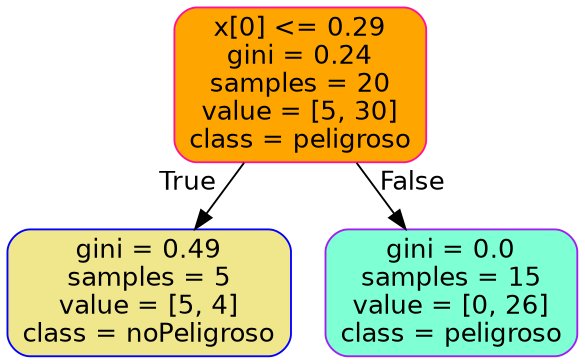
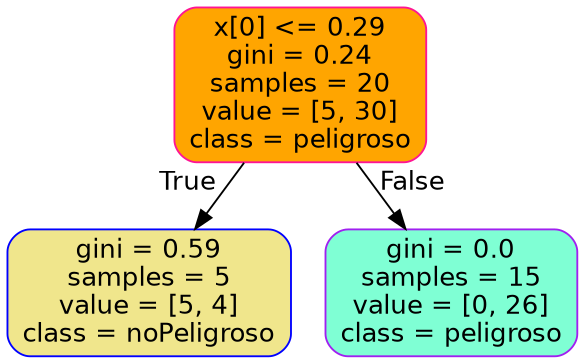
(149, 293) -> (149, 293)
